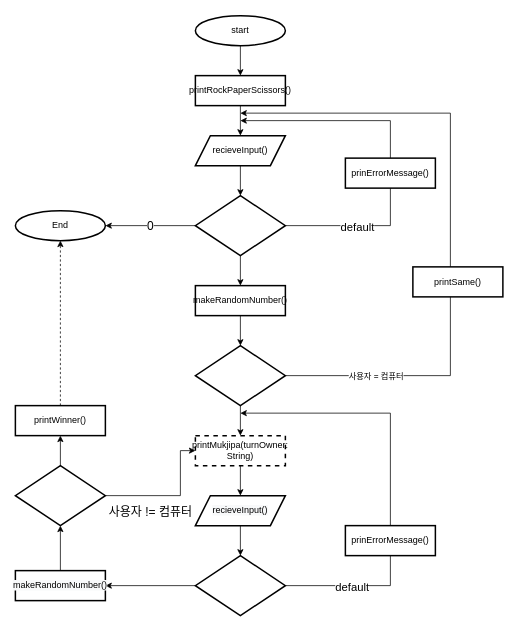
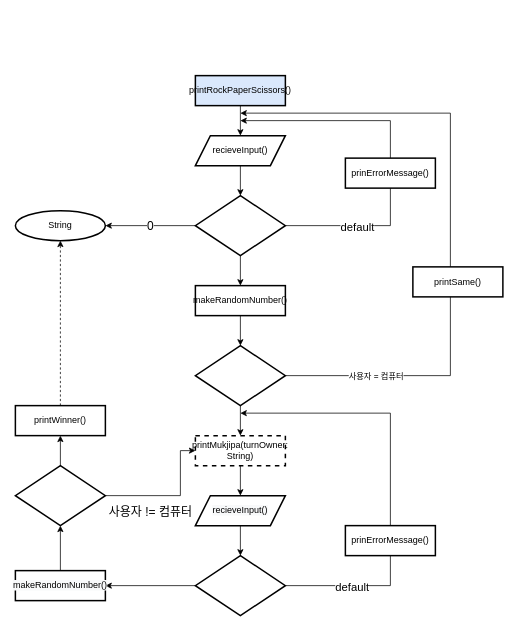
(240, 30) -> none
(240, 57) -> none
(240, 90) -> (240, 90)
(60, 225) -> (60, 225)
